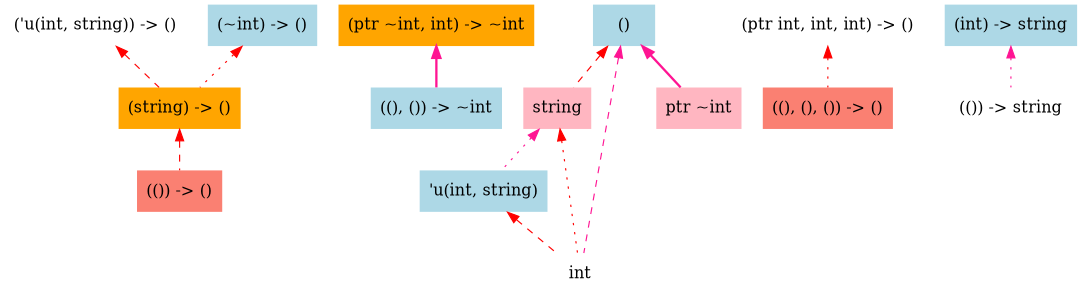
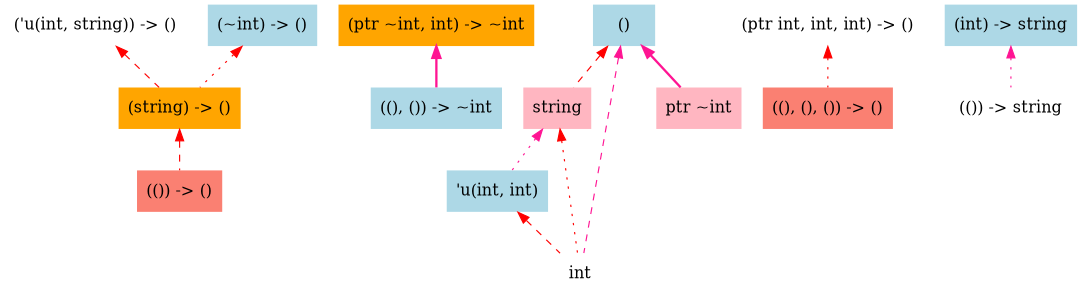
(484, 191) -> (497, 191)
